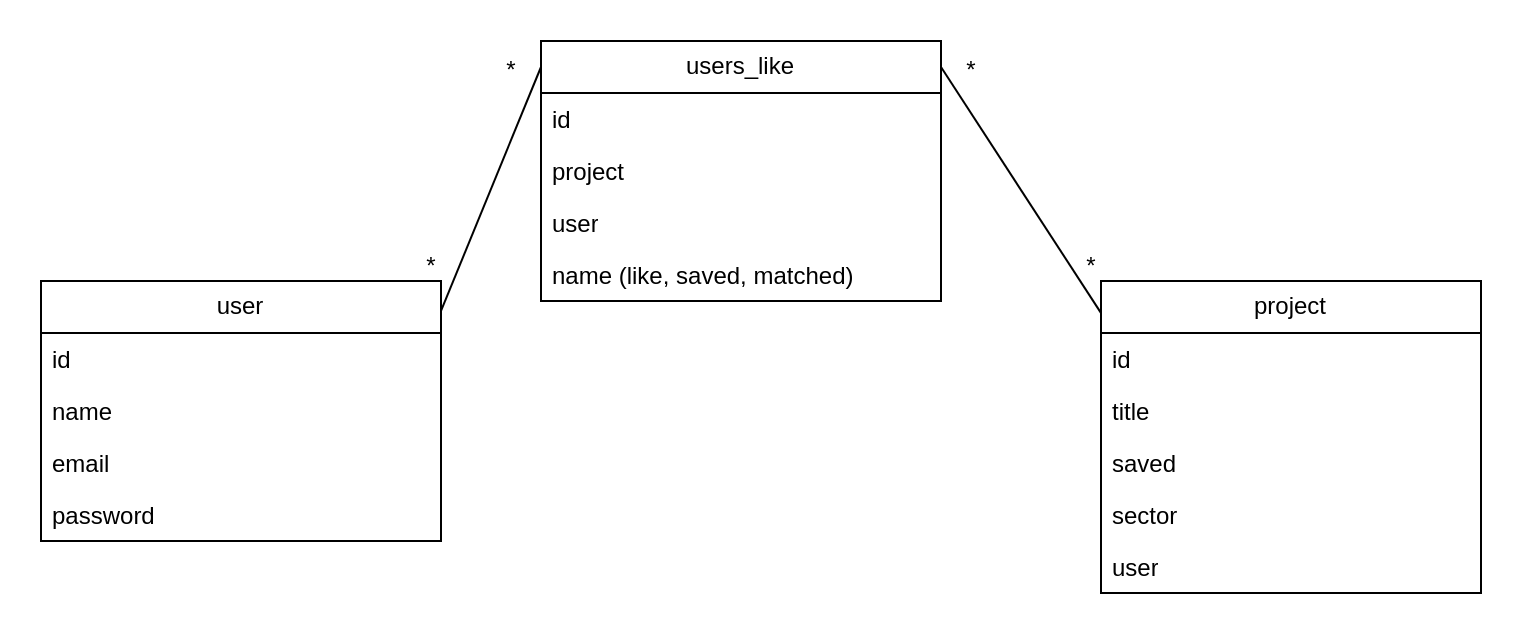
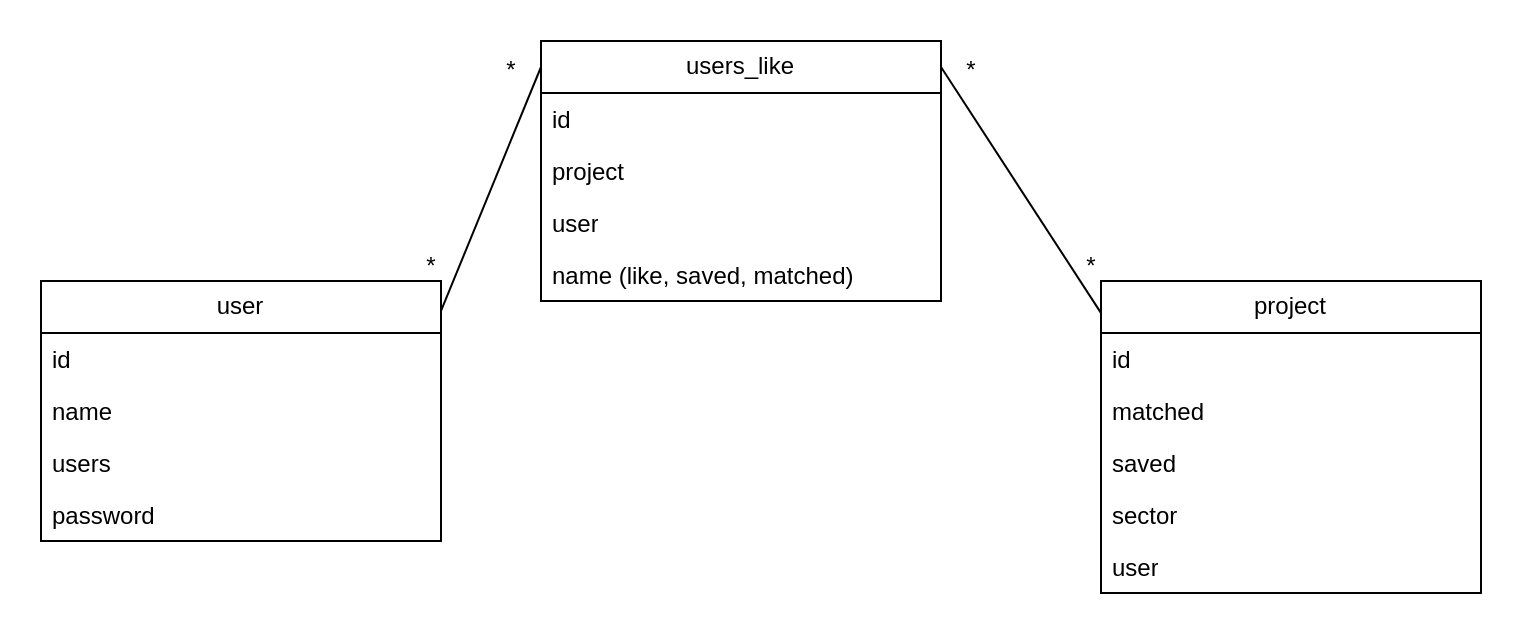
(1140, 413) -> (1160, 413)
(80, 465) -> (87, 465)
